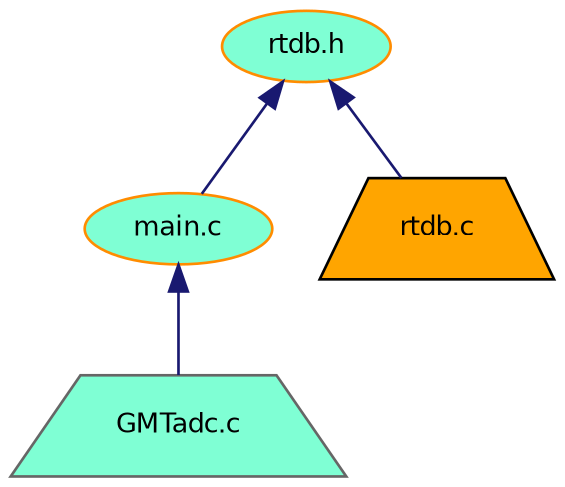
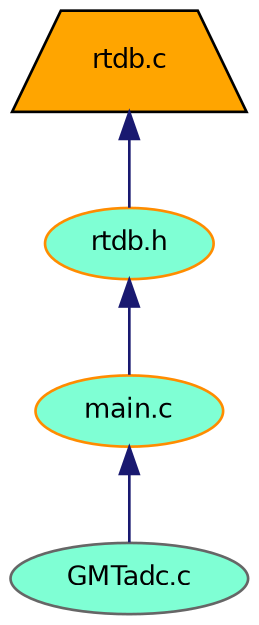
(374, 141) -> (129, 174)
(178, 426) -> (129, 579)
